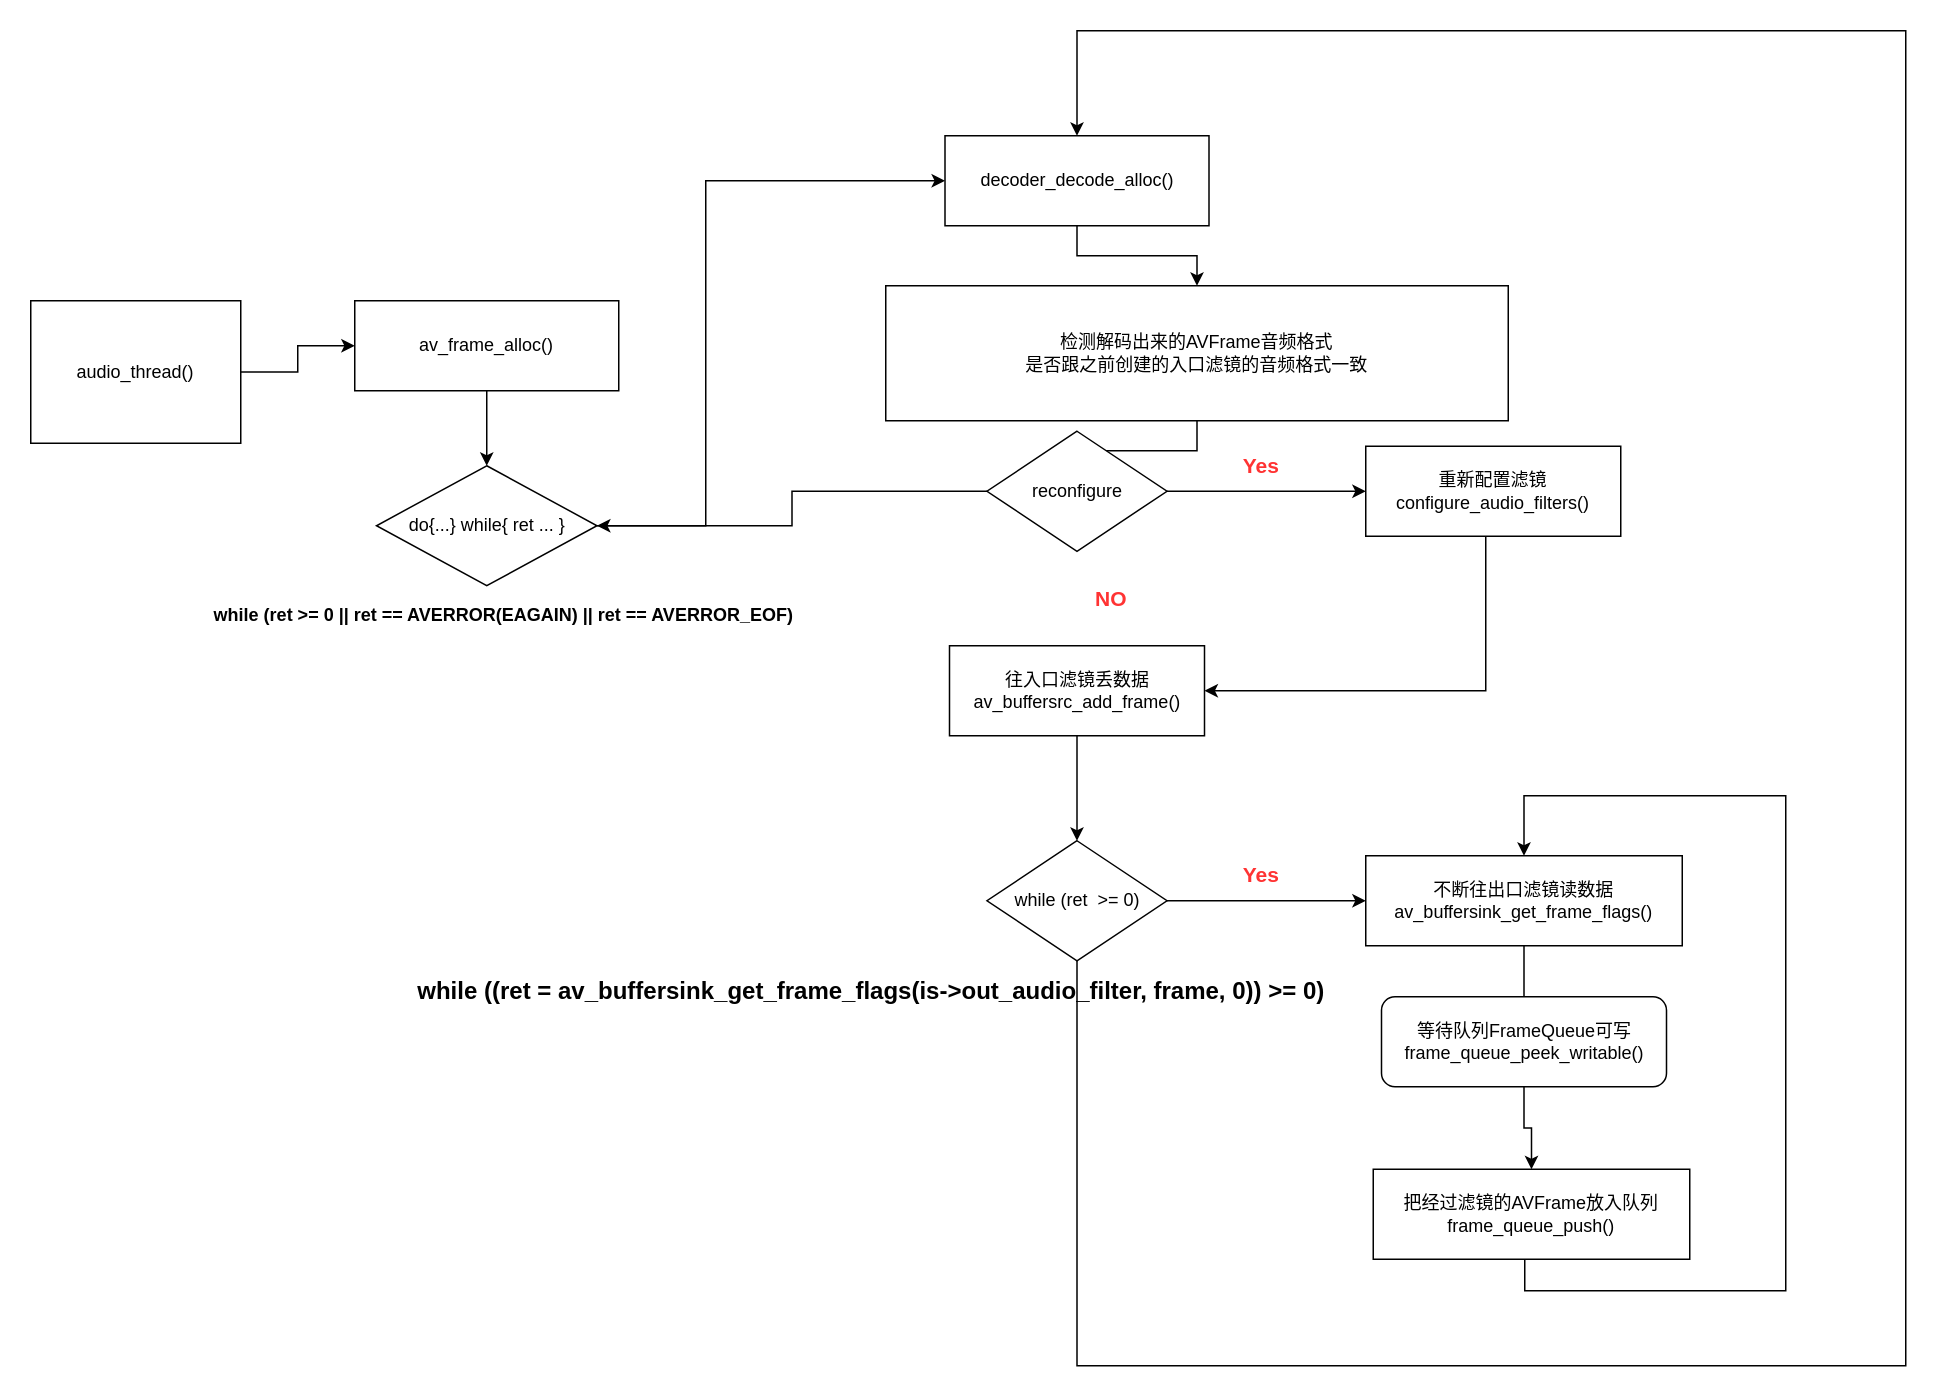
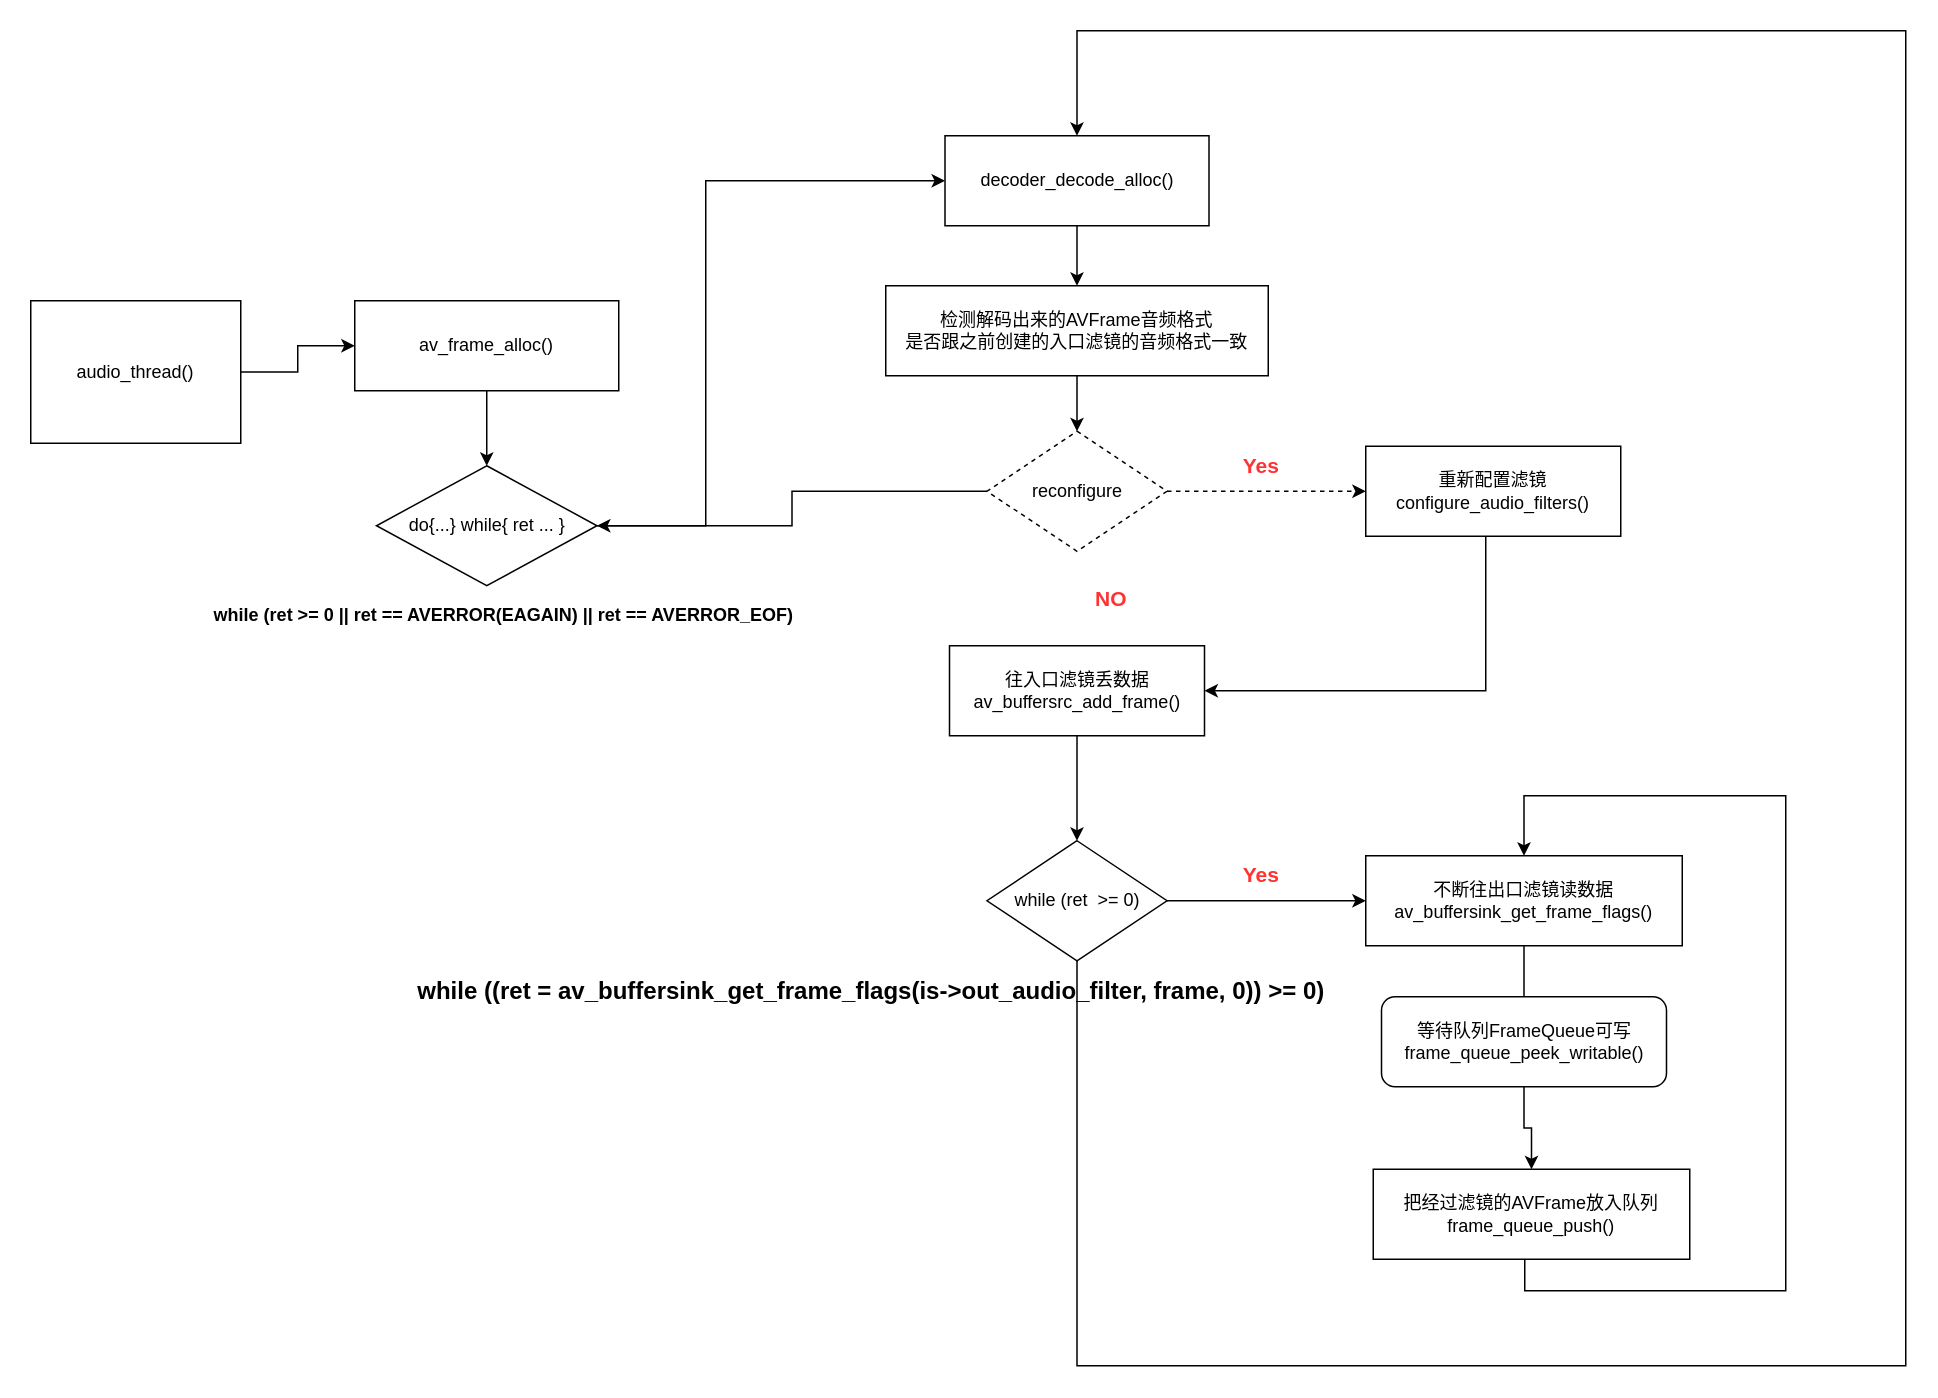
(1197, 353) -> (1077, 331)
(1077, 491) -> (1077, 491)
(1262, 491) -> (1262, 491)
